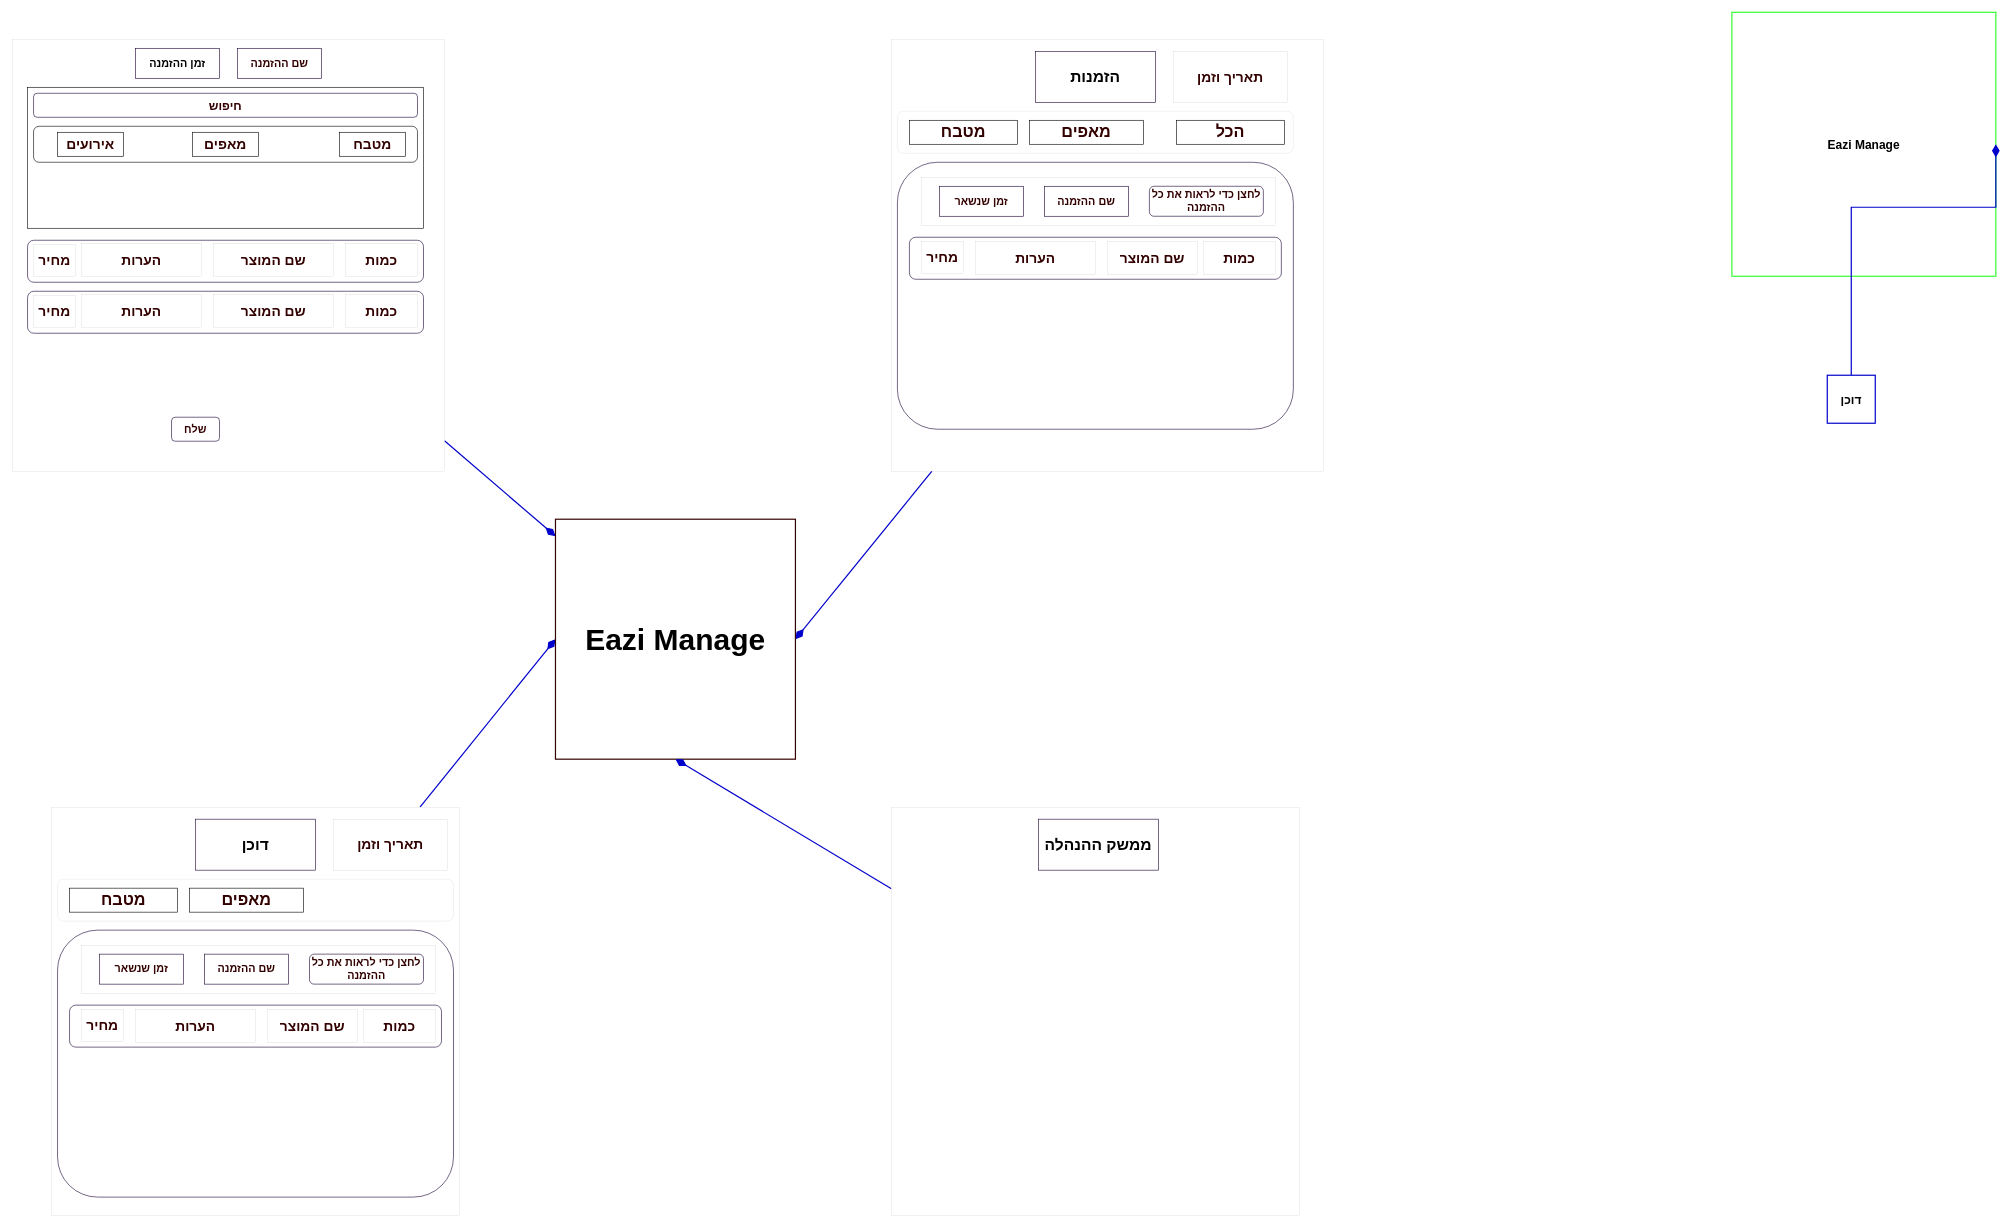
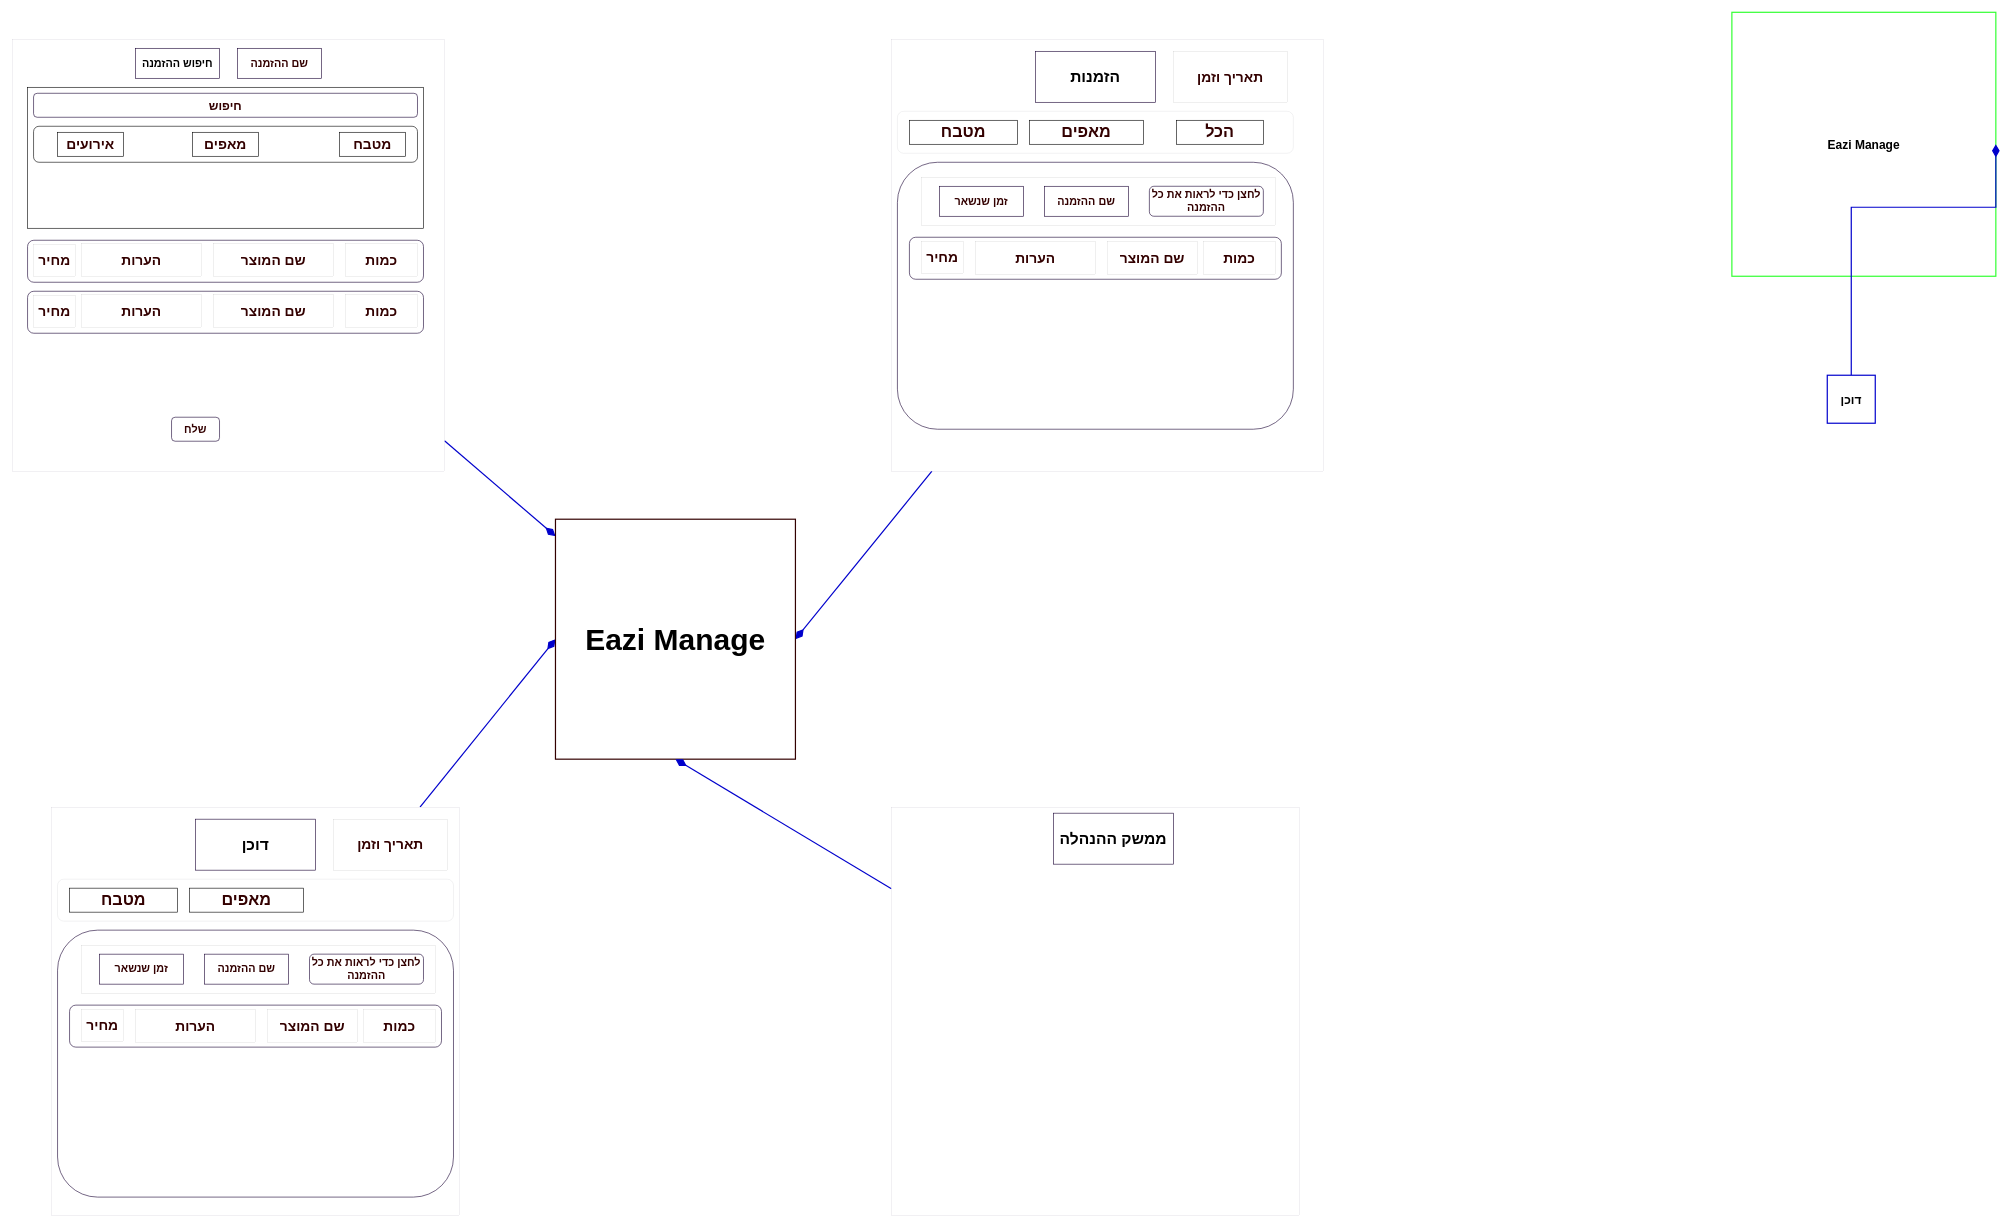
(177, 63) -> (177, 63)
(1230, 132) -> (1220, 132)
(1098, 845) -> (1113, 839)
